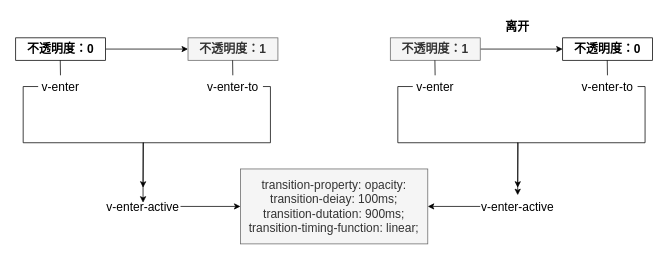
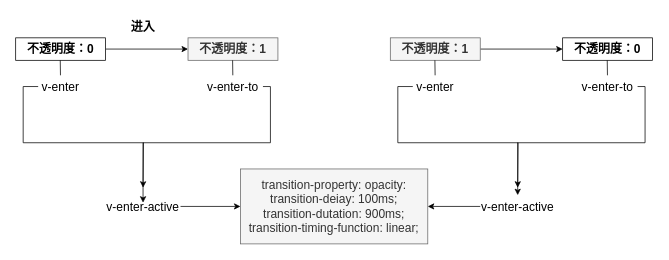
none -> (143, 27)
(518, 27) -> none
